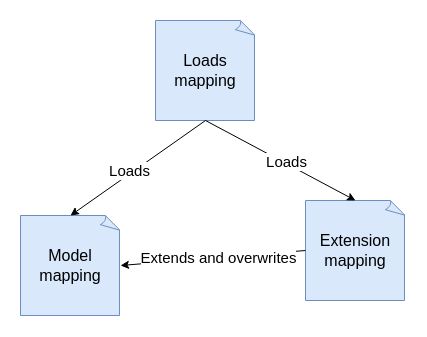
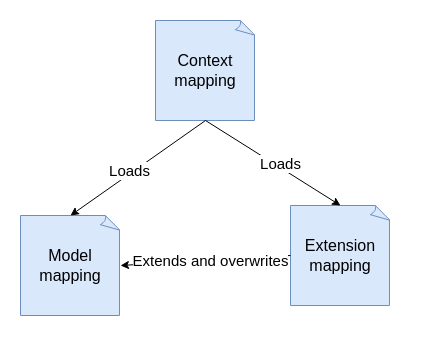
(206, 71) -> (206, 71)
(356, 251) -> (341, 256)
